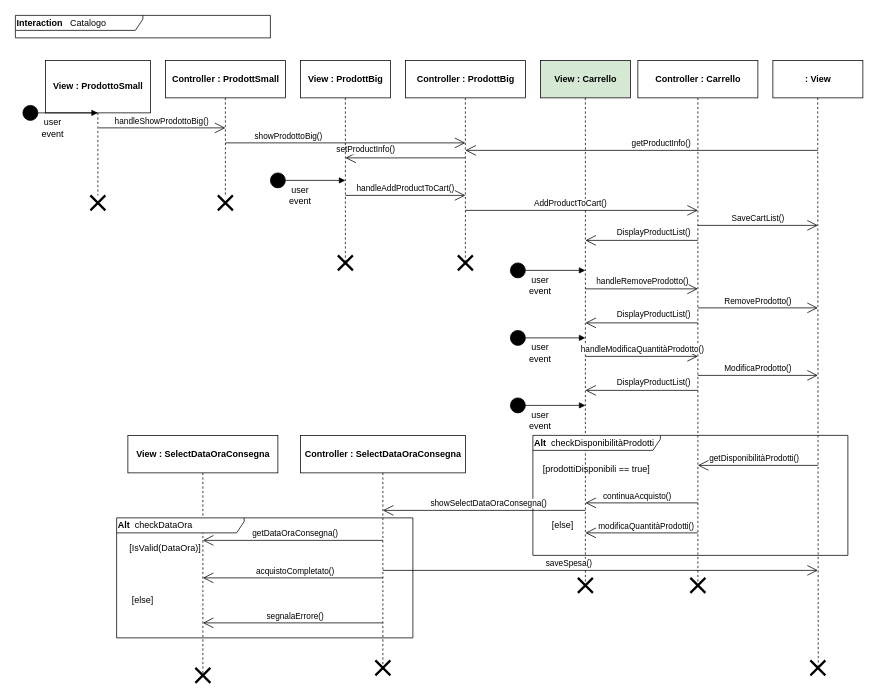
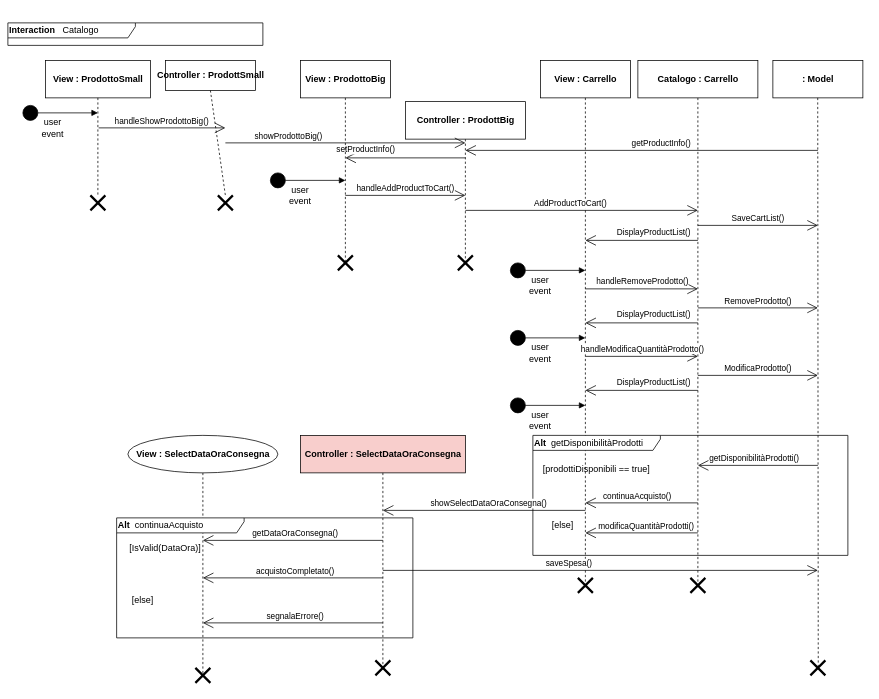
(143, 27) -> (135, 34)
(225, 79) -> (210, 75)
(346, 79) -> (346, 79)
(465, 79) -> (465, 120)
(585, 79) -> (585, 79)
(698, 79) -> (698, 79)
(818, 79) -> (818, 79)
(98, 87) -> (98, 79)
(597, 443) -> (597, 443)
(203, 454) -> (203, 454)
(383, 454) -> (383, 454)
(159, 525) -> (166, 525)
